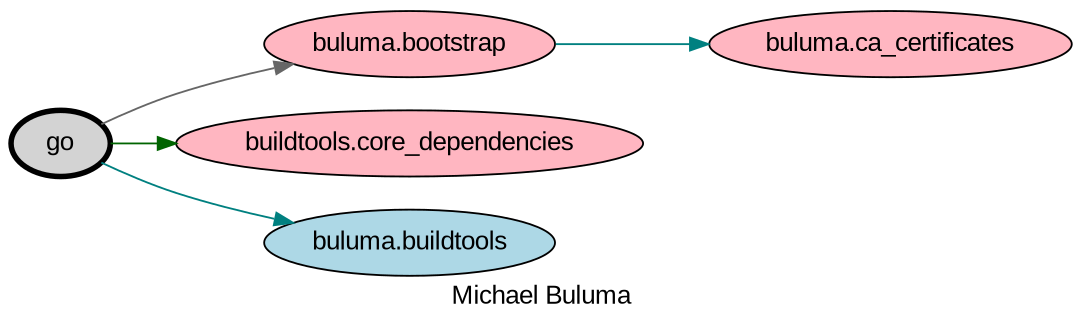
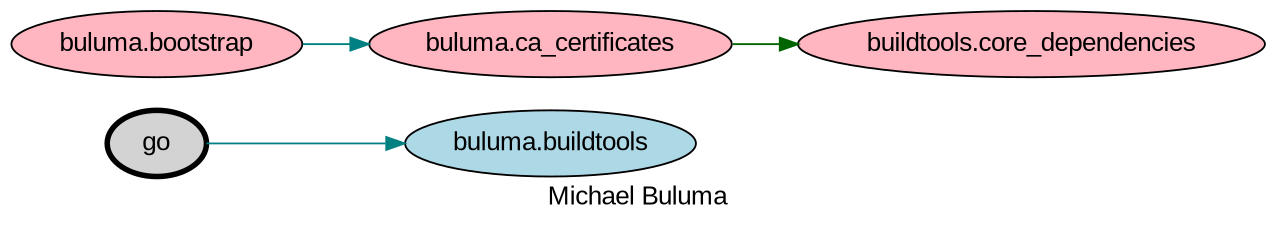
(186, 91) -> none
(134, 143) -> (756, 44)
